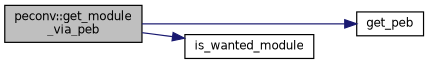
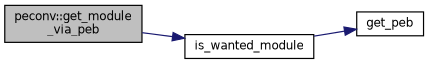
(243, 24) -> (329, 34)
